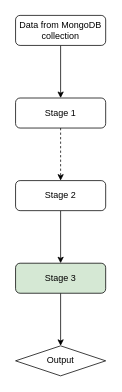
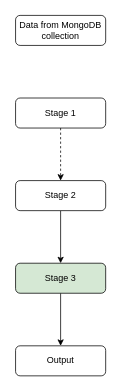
(60, 69) -> none
(60, 360) -> (60, 360)
